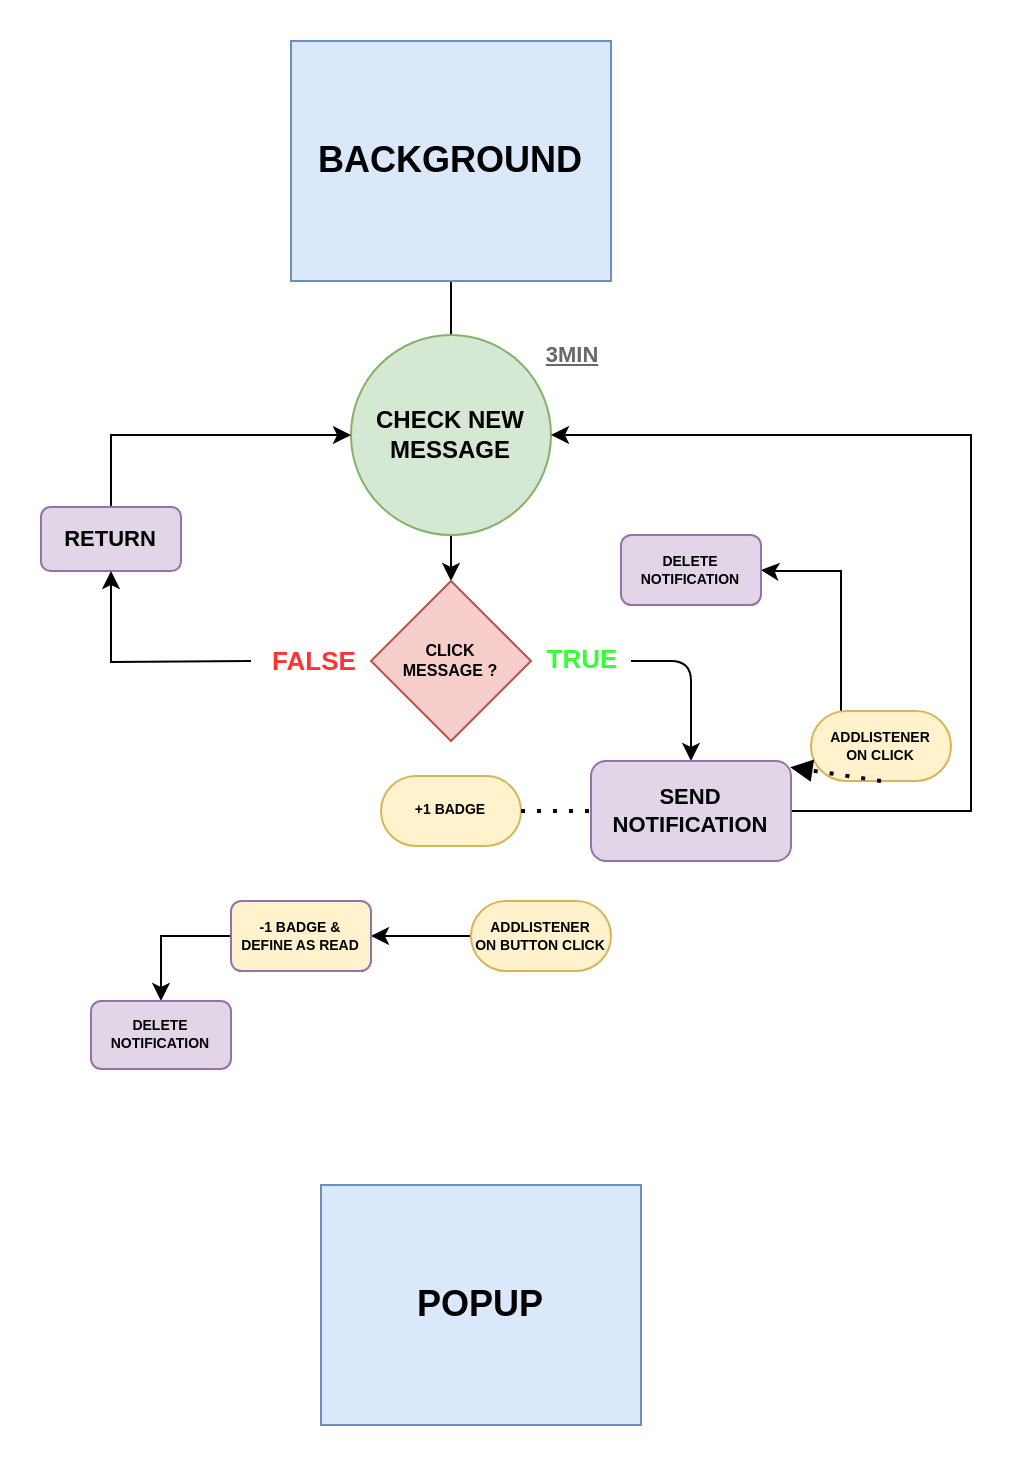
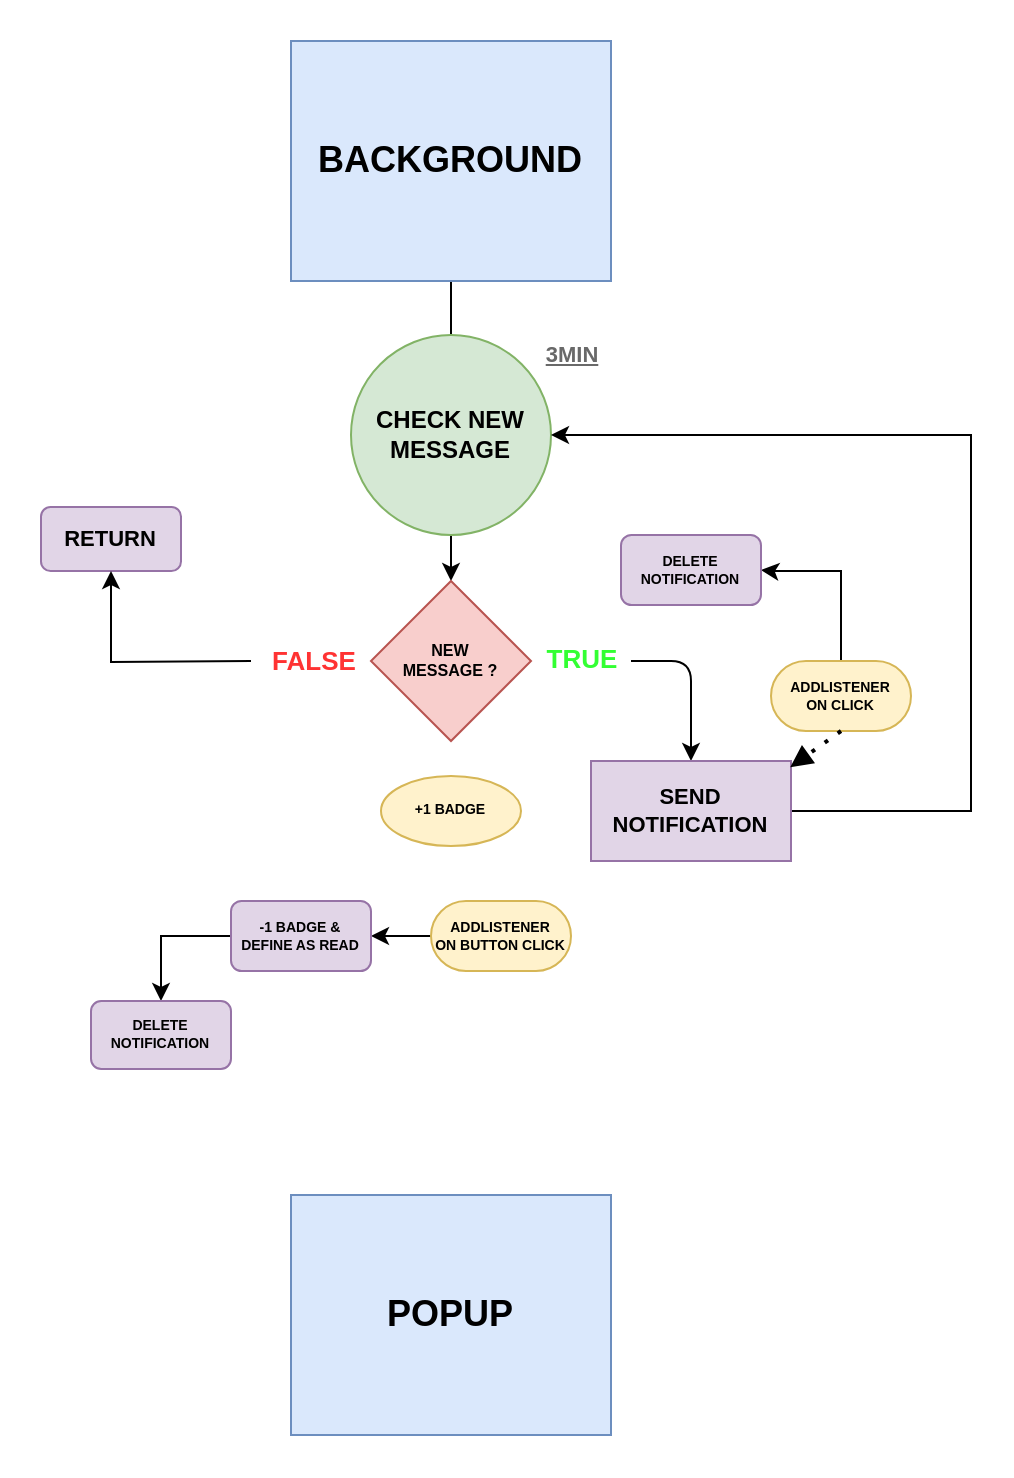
(188, 435) -> none
(451, 661) -> (451, 661)
(881, 746) -> (841, 696)
(451, 811) -> (451, 811)
(538, 811) -> none
(691, 811) -> (691, 811)
(301, 936) -> (301, 936)
(541, 936) -> (501, 936)
(481, 1305) -> (451, 1315)
